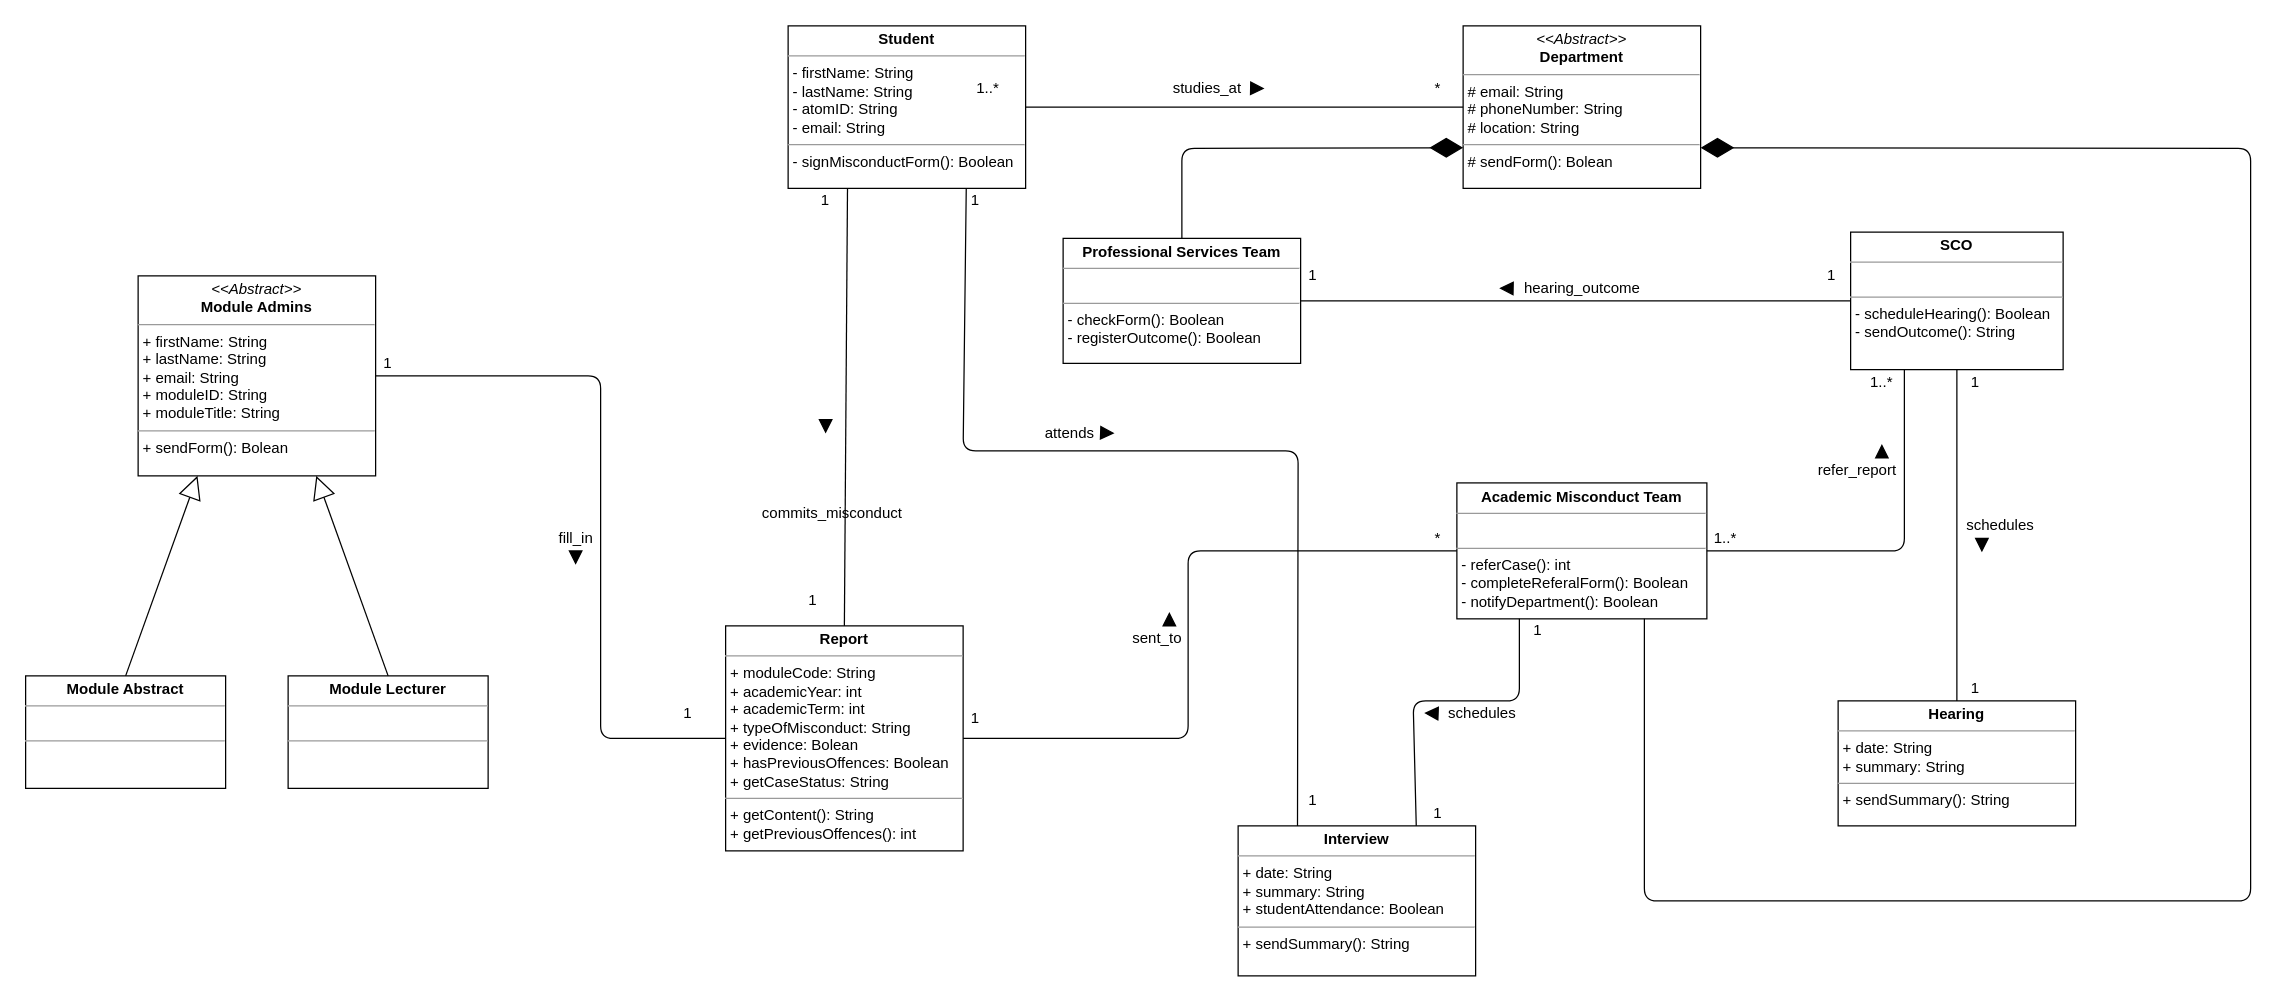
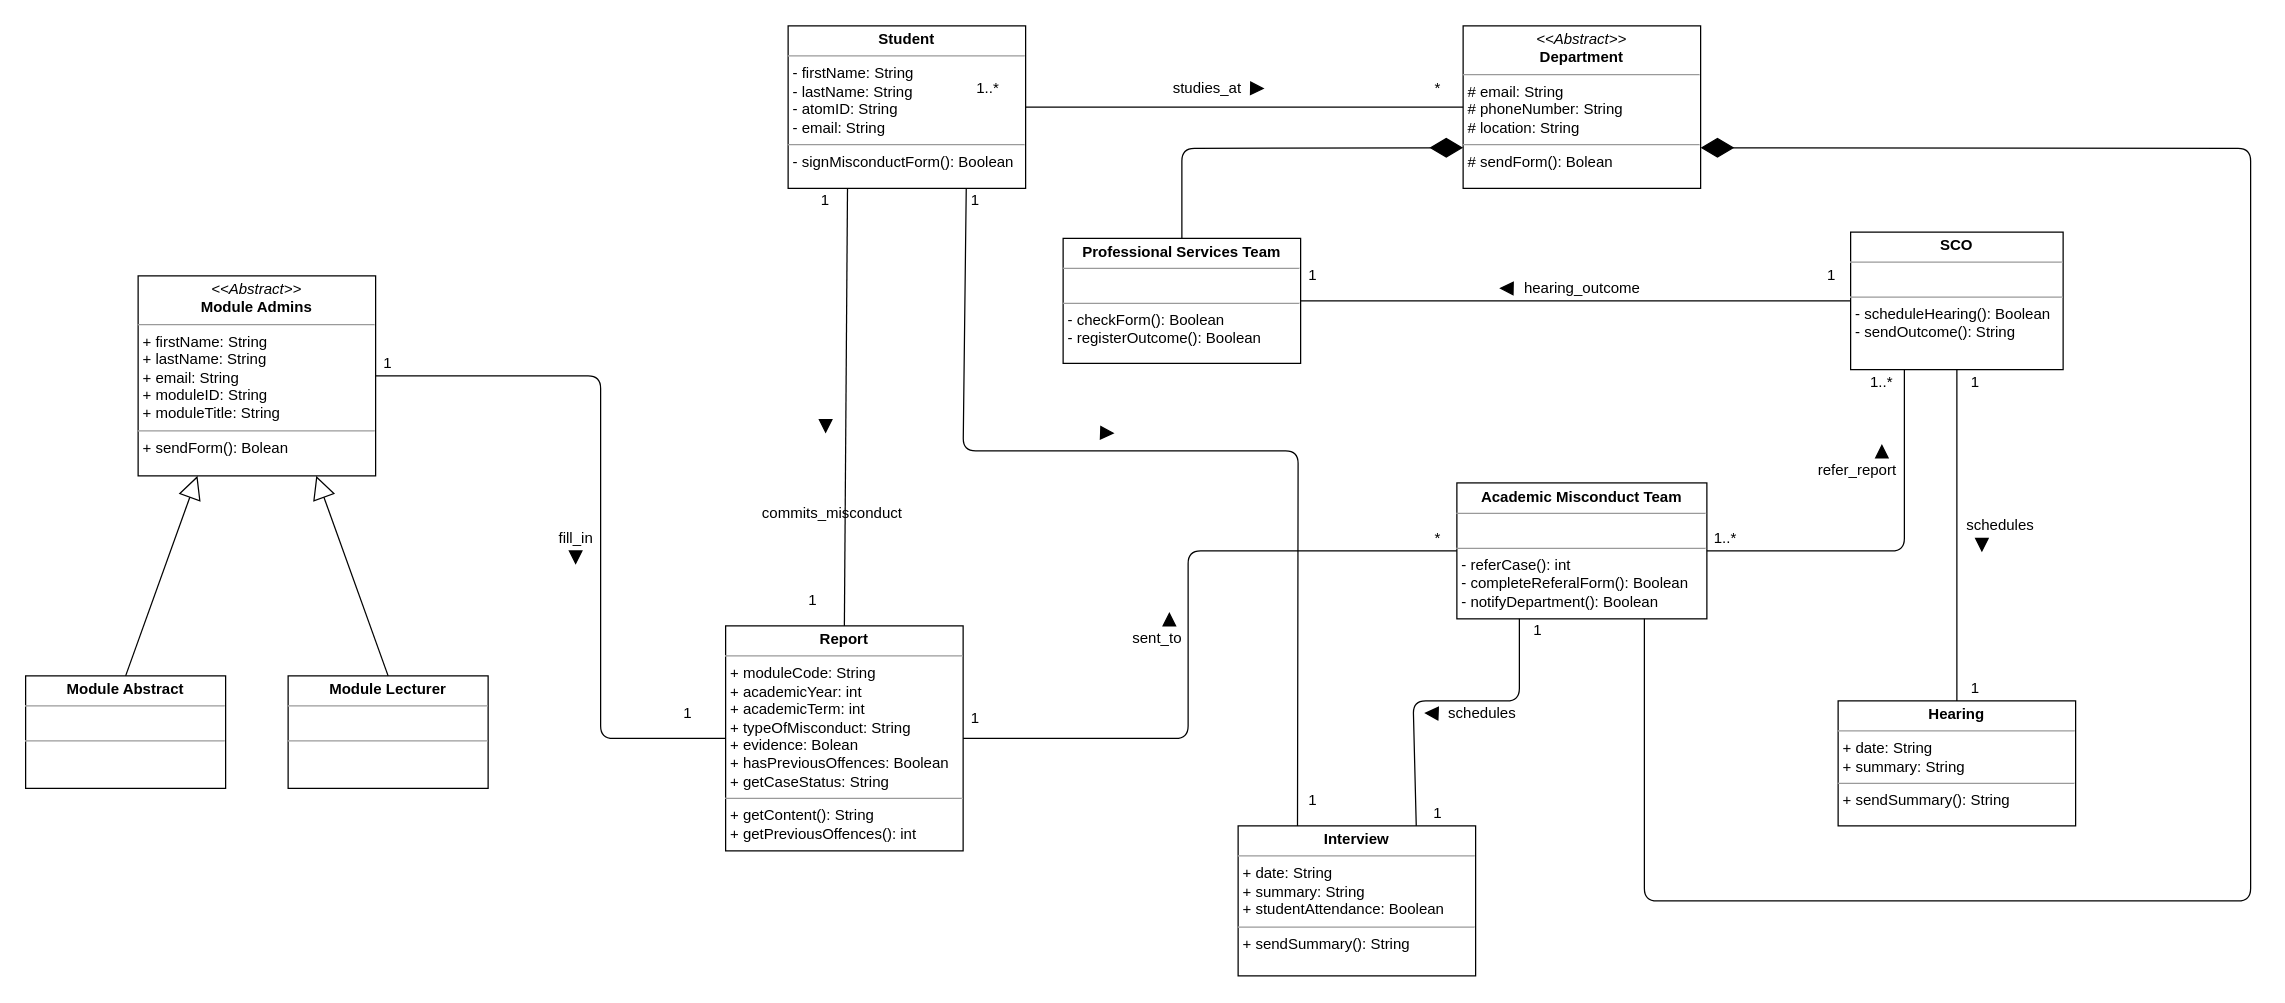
(1069, 433) -> none
